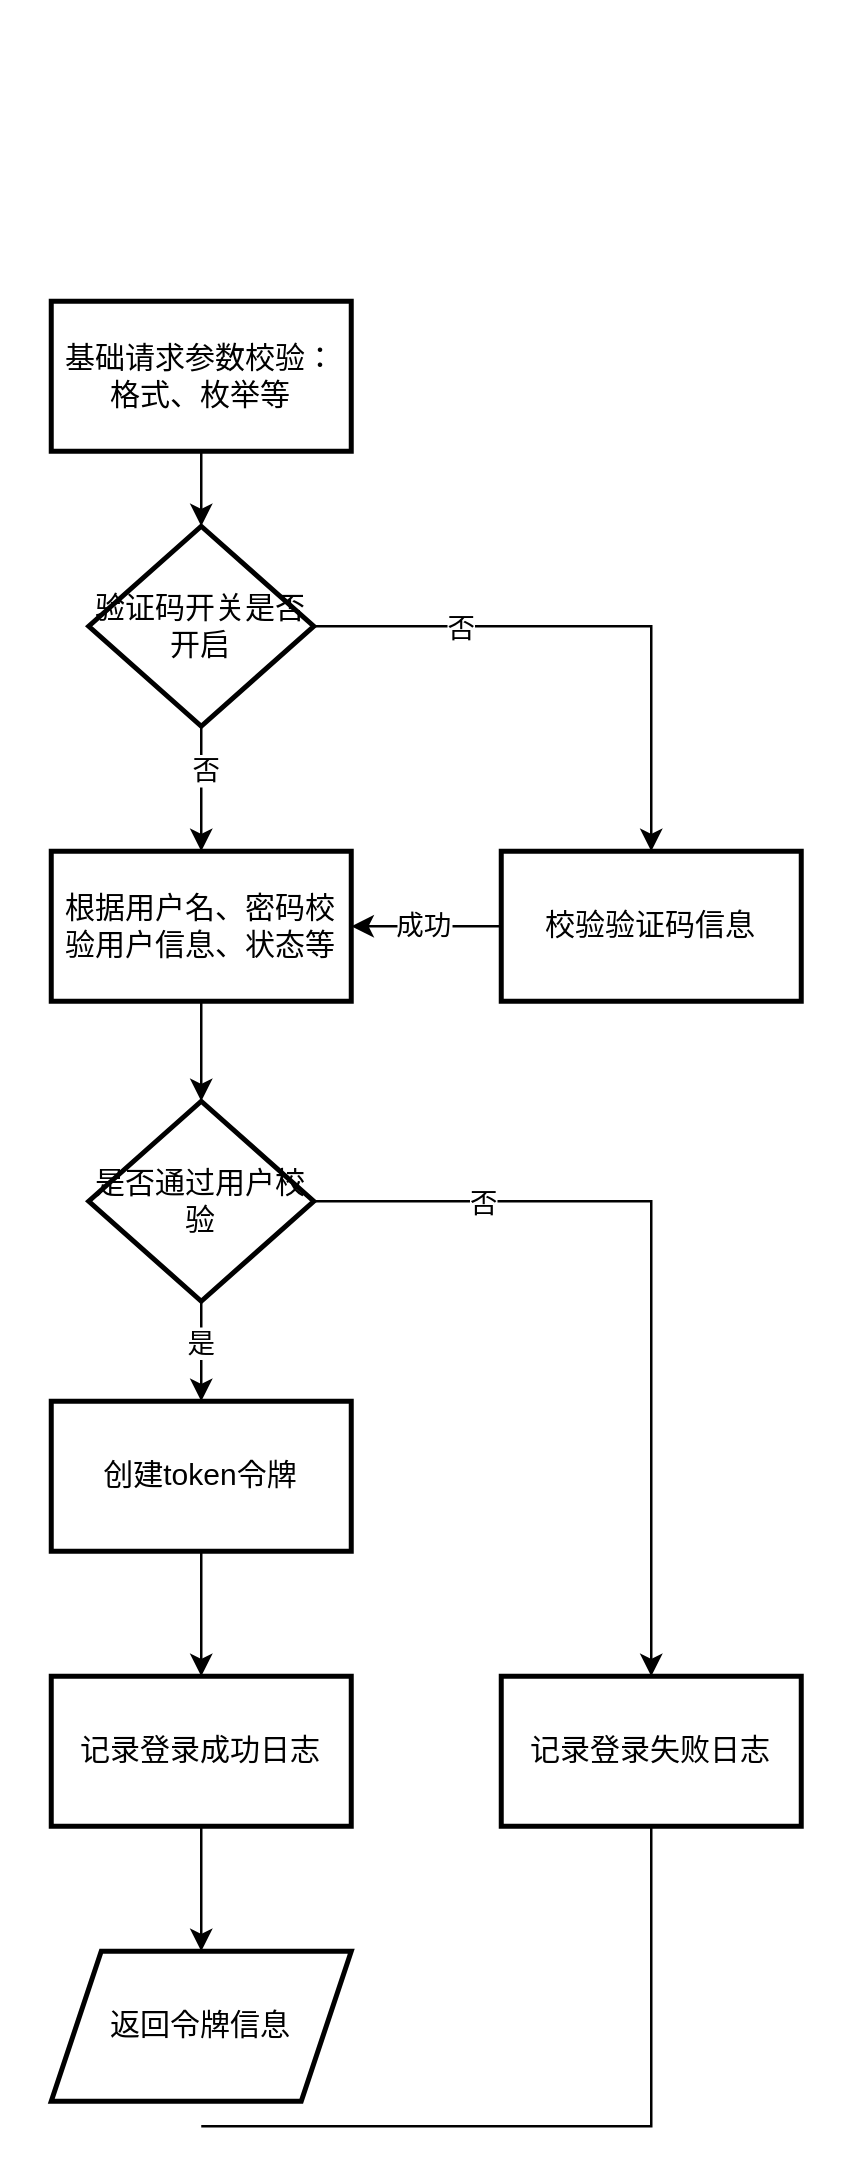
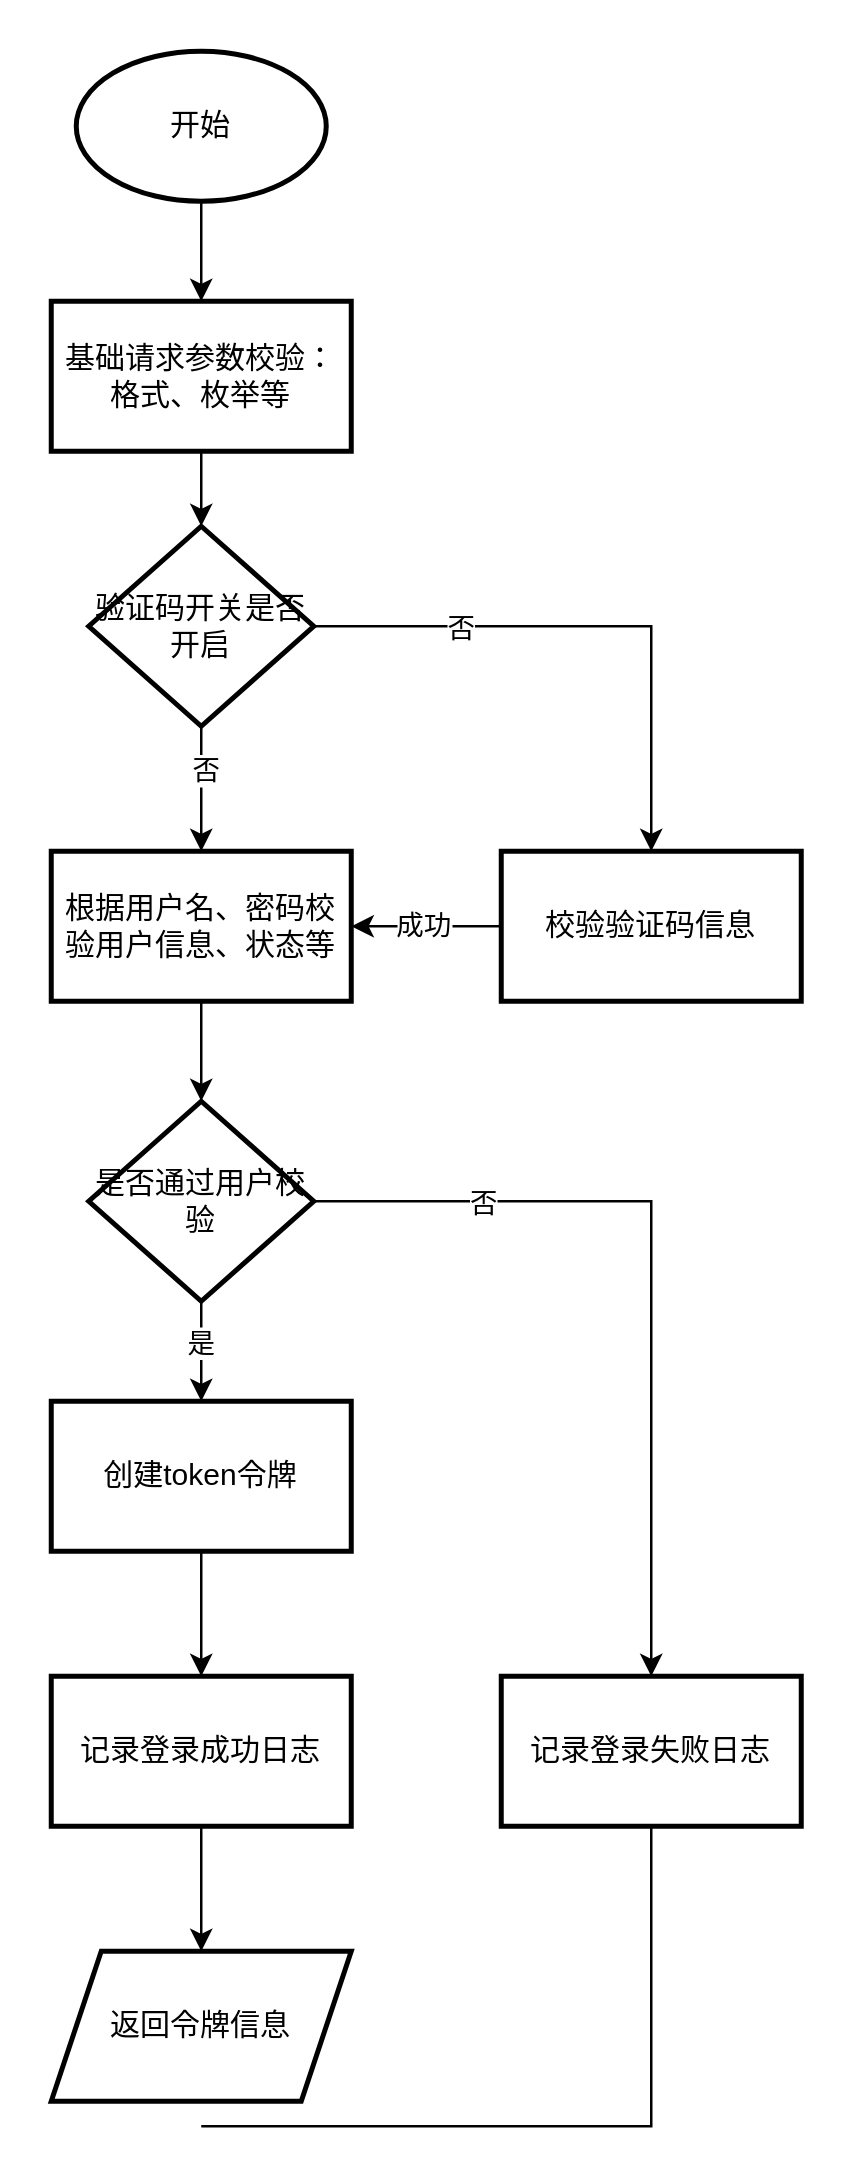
none -> (201, 126)
none -> (201, 243)
